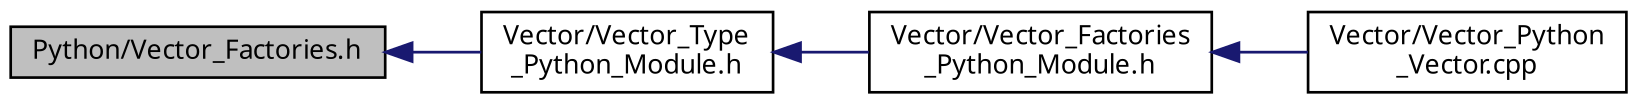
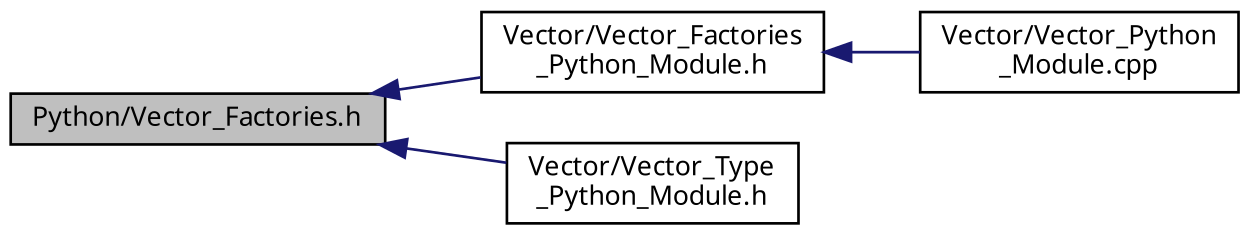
(835, 52) -> (440, 83)
(1467, 52) -> (1079, 52)
